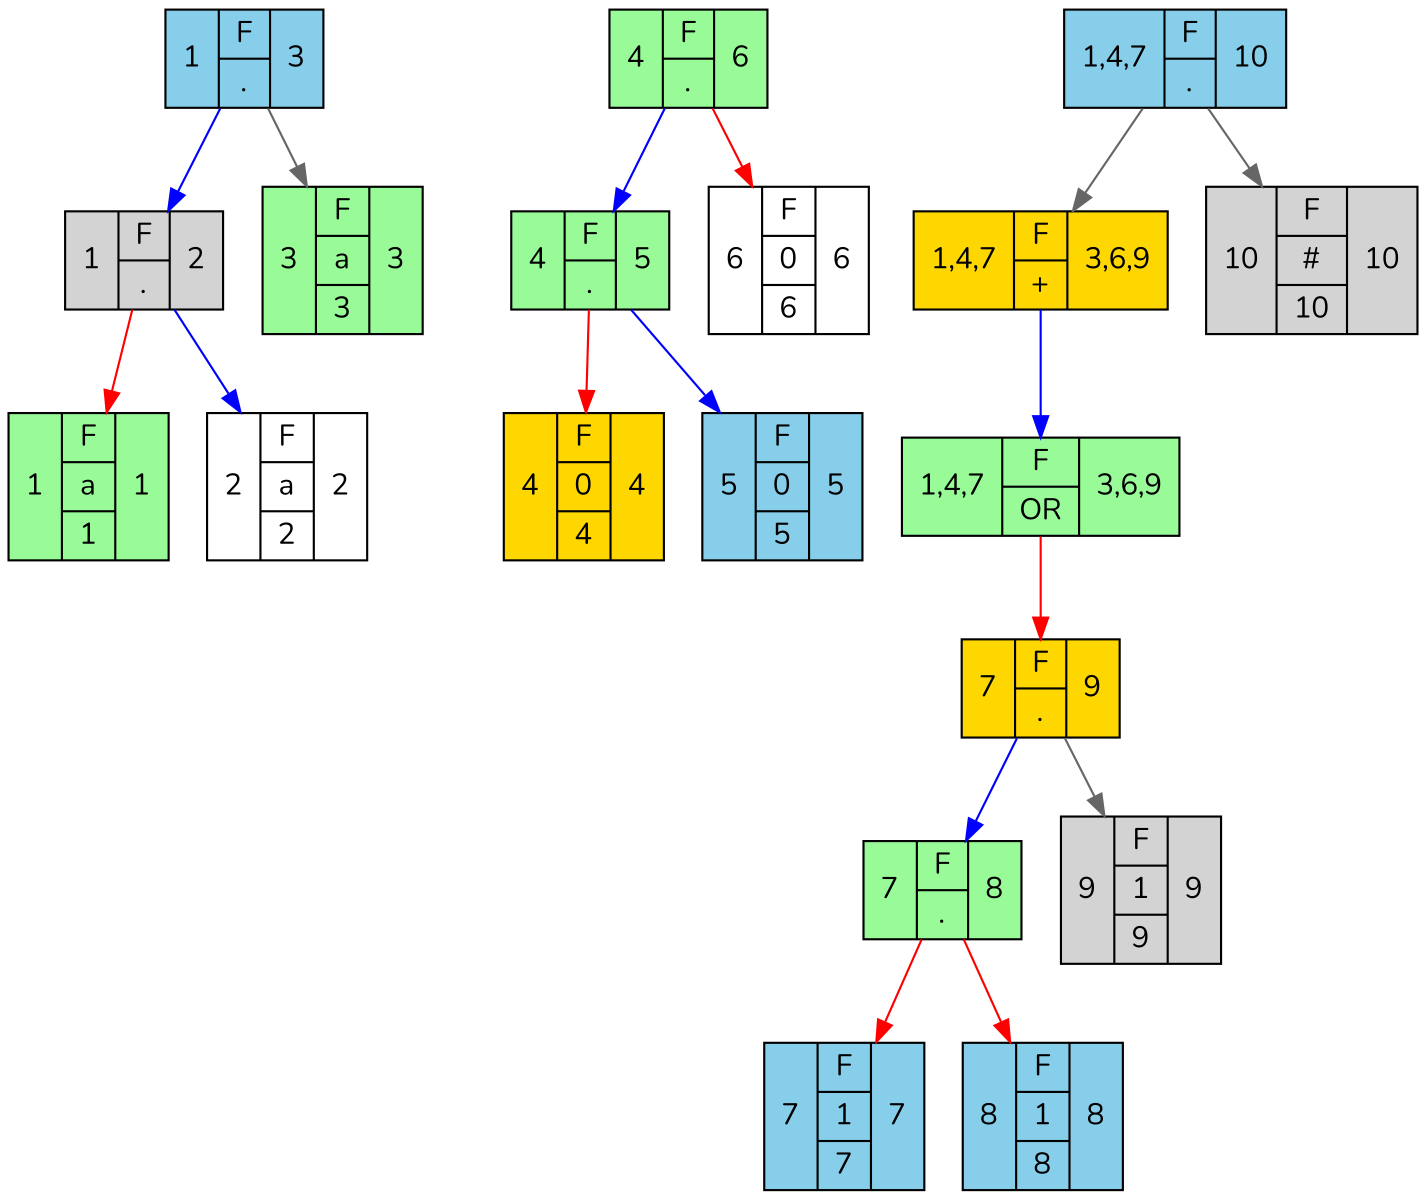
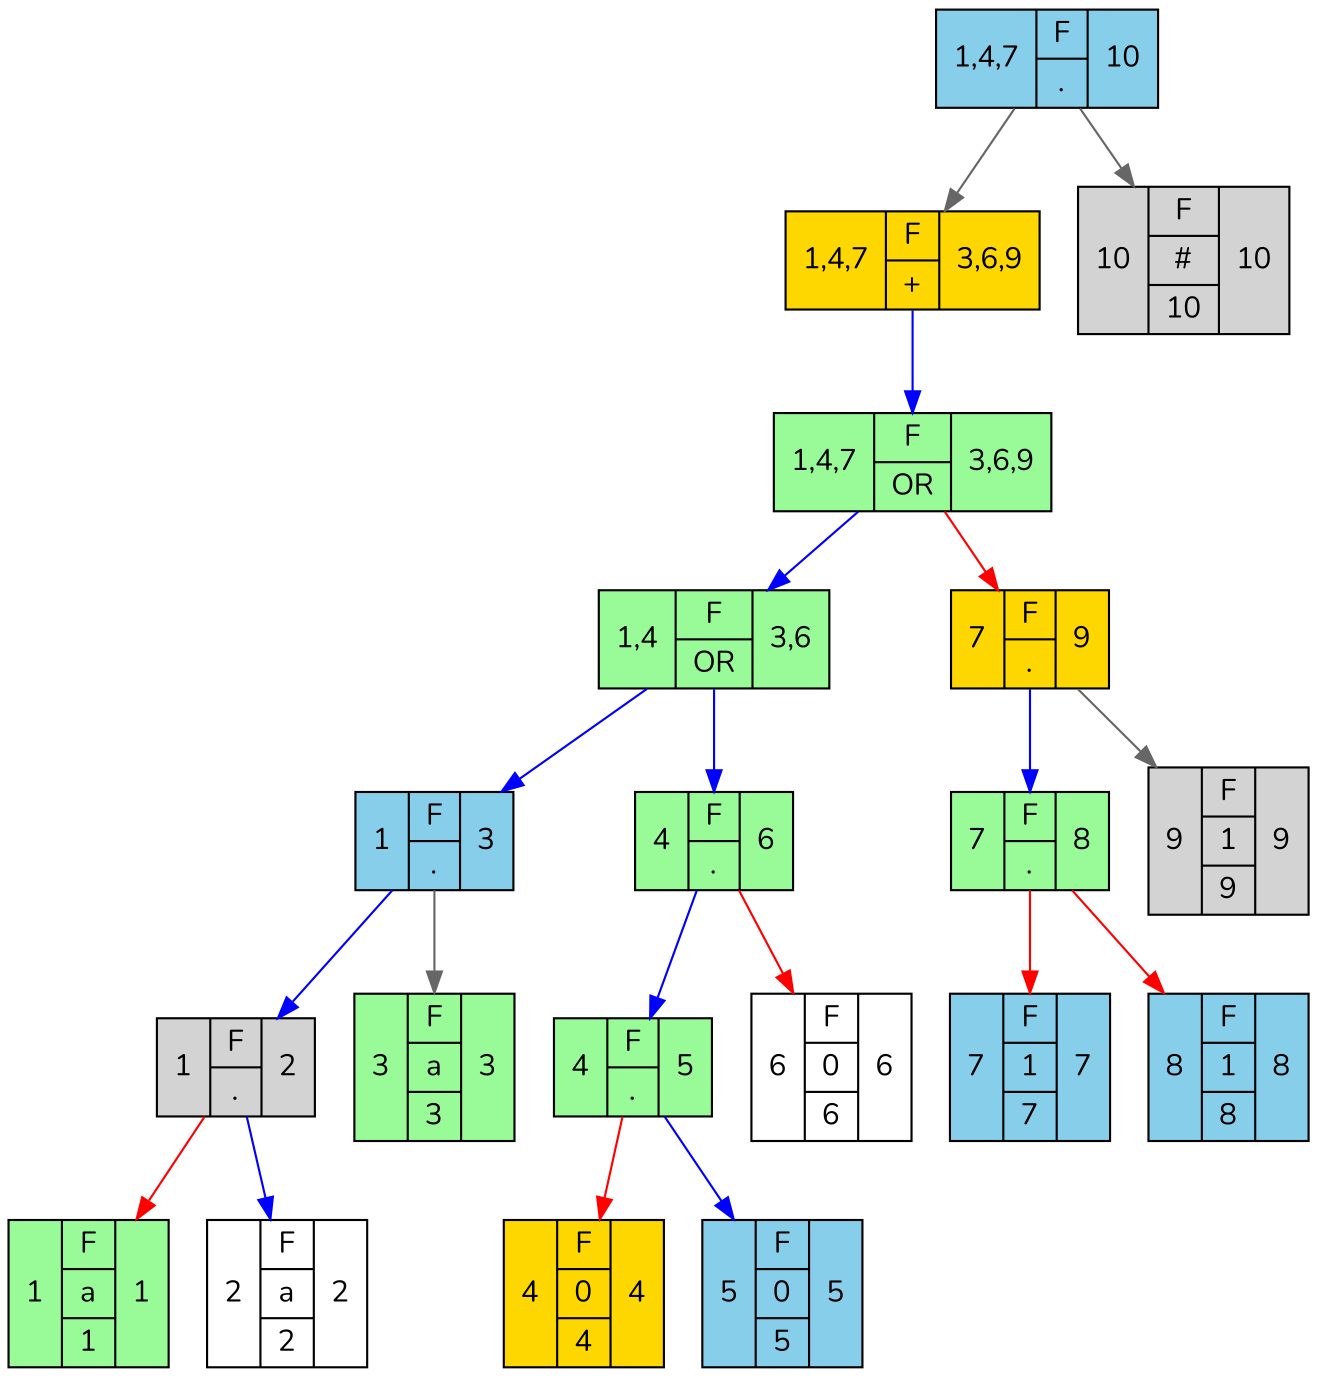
none -> (714, 639)
